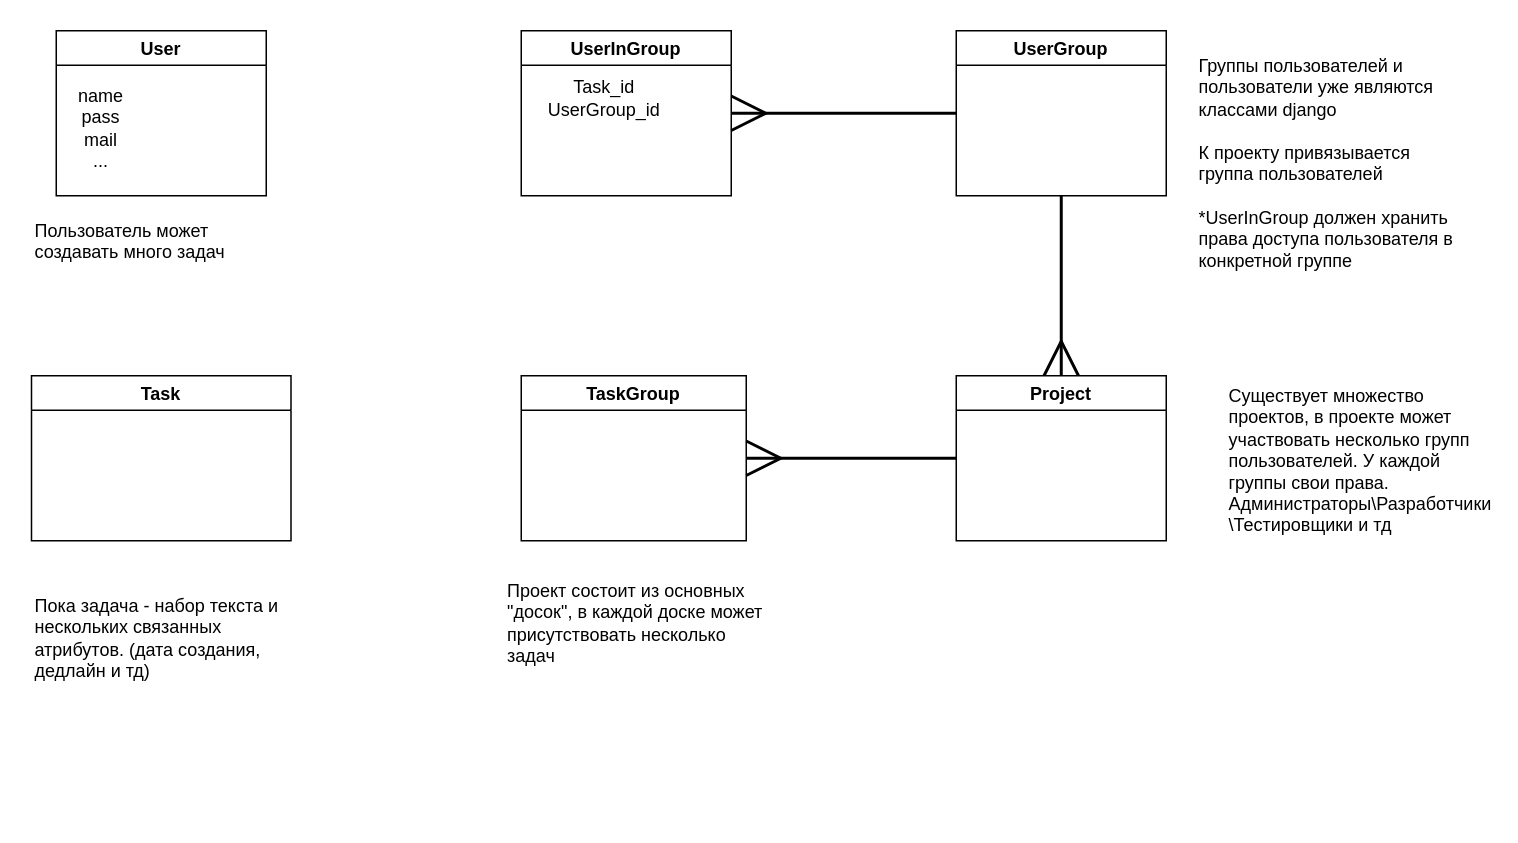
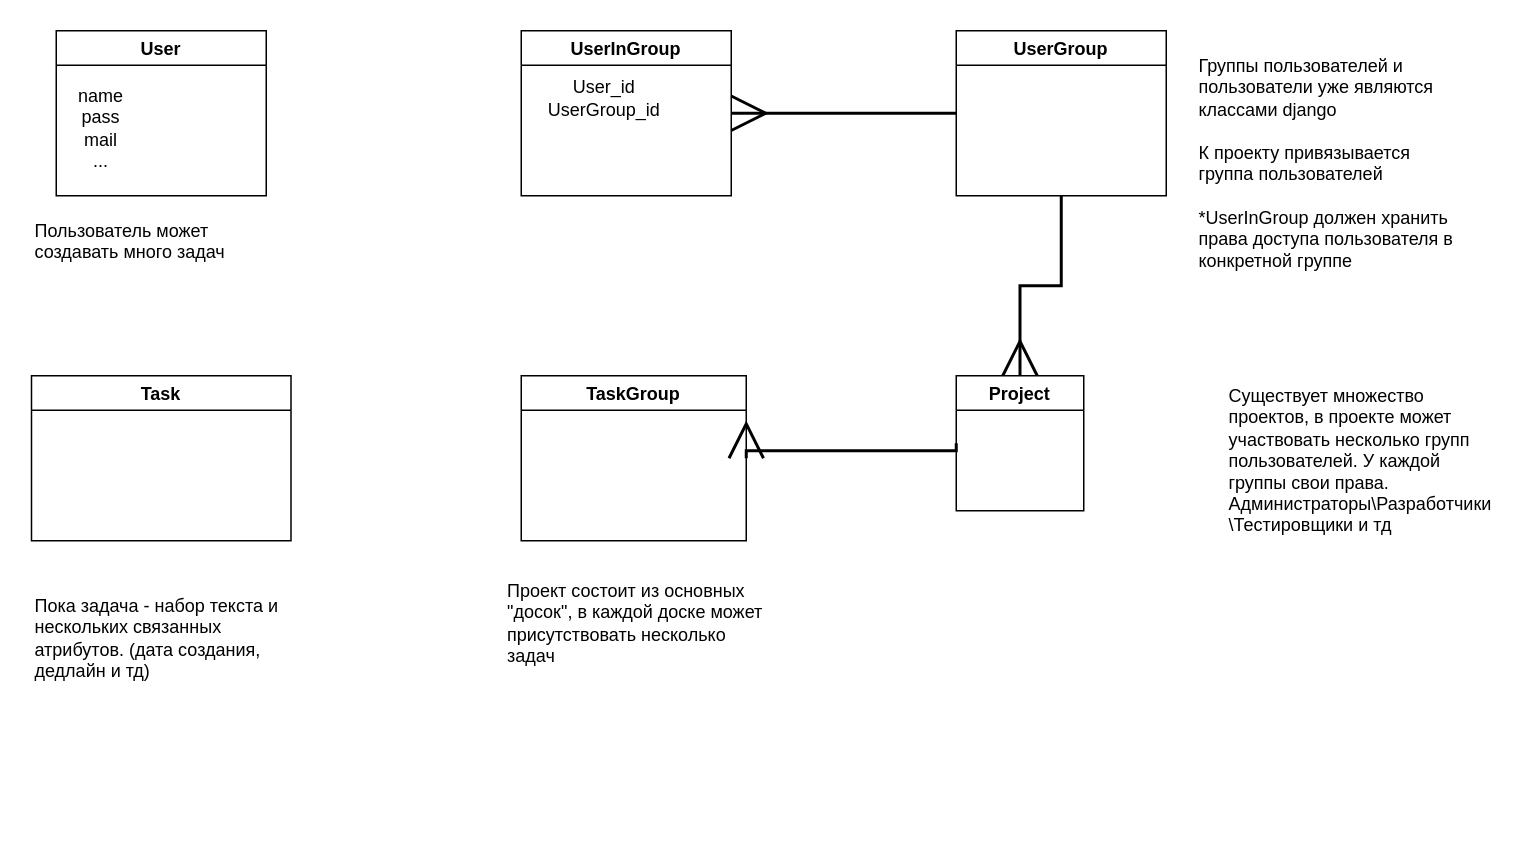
(605, 98) -> (605, 98)
(1061, 458) -> (1020, 443)
